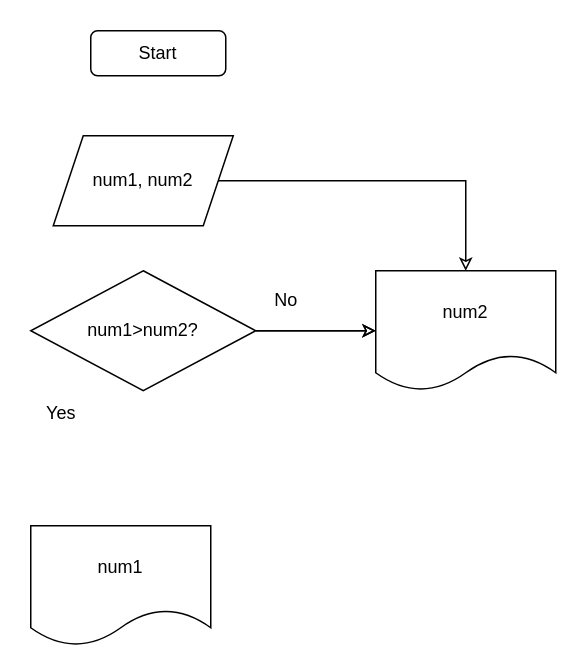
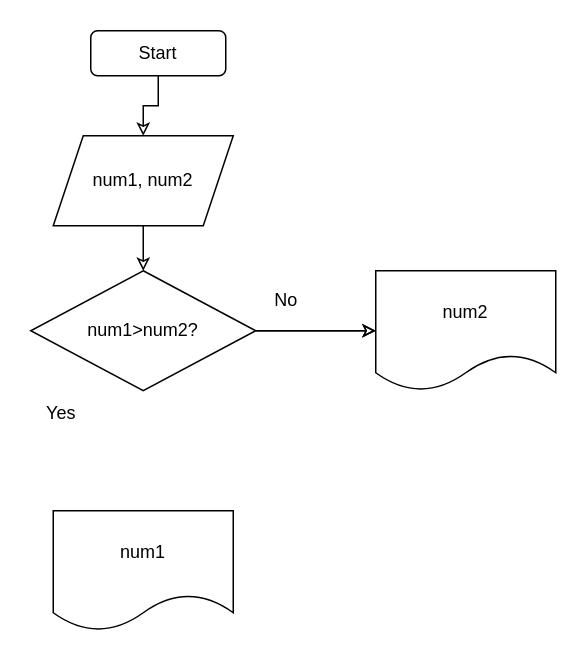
none -> (156, 106)
(382, 181) -> (143, 254)
(121, 586) -> (143, 571)
